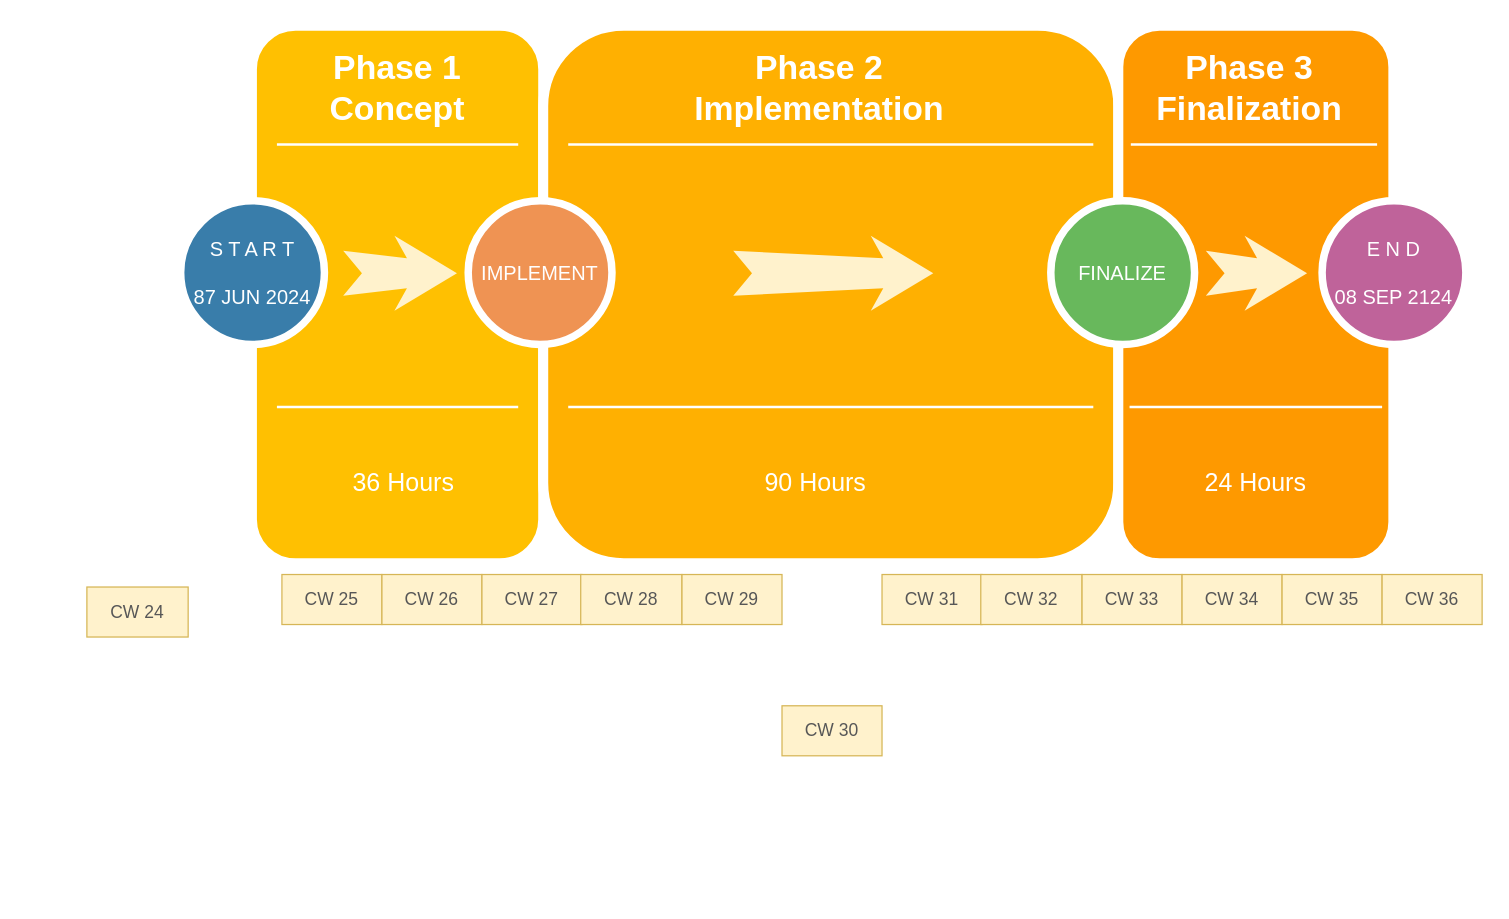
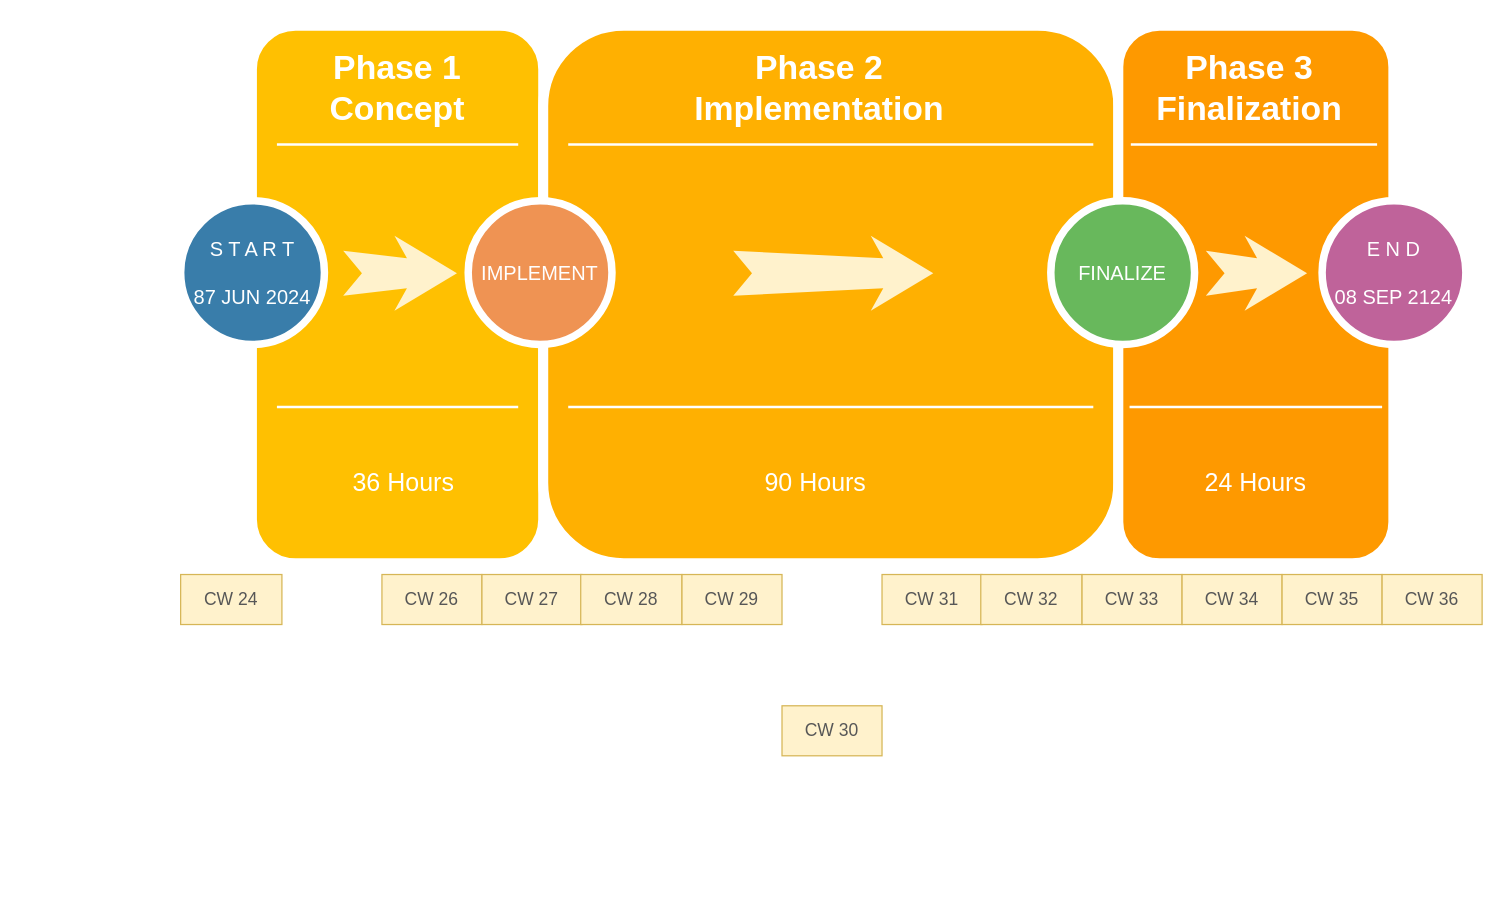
(332, 599) -> none
(138, 612) -> (231, 599)
